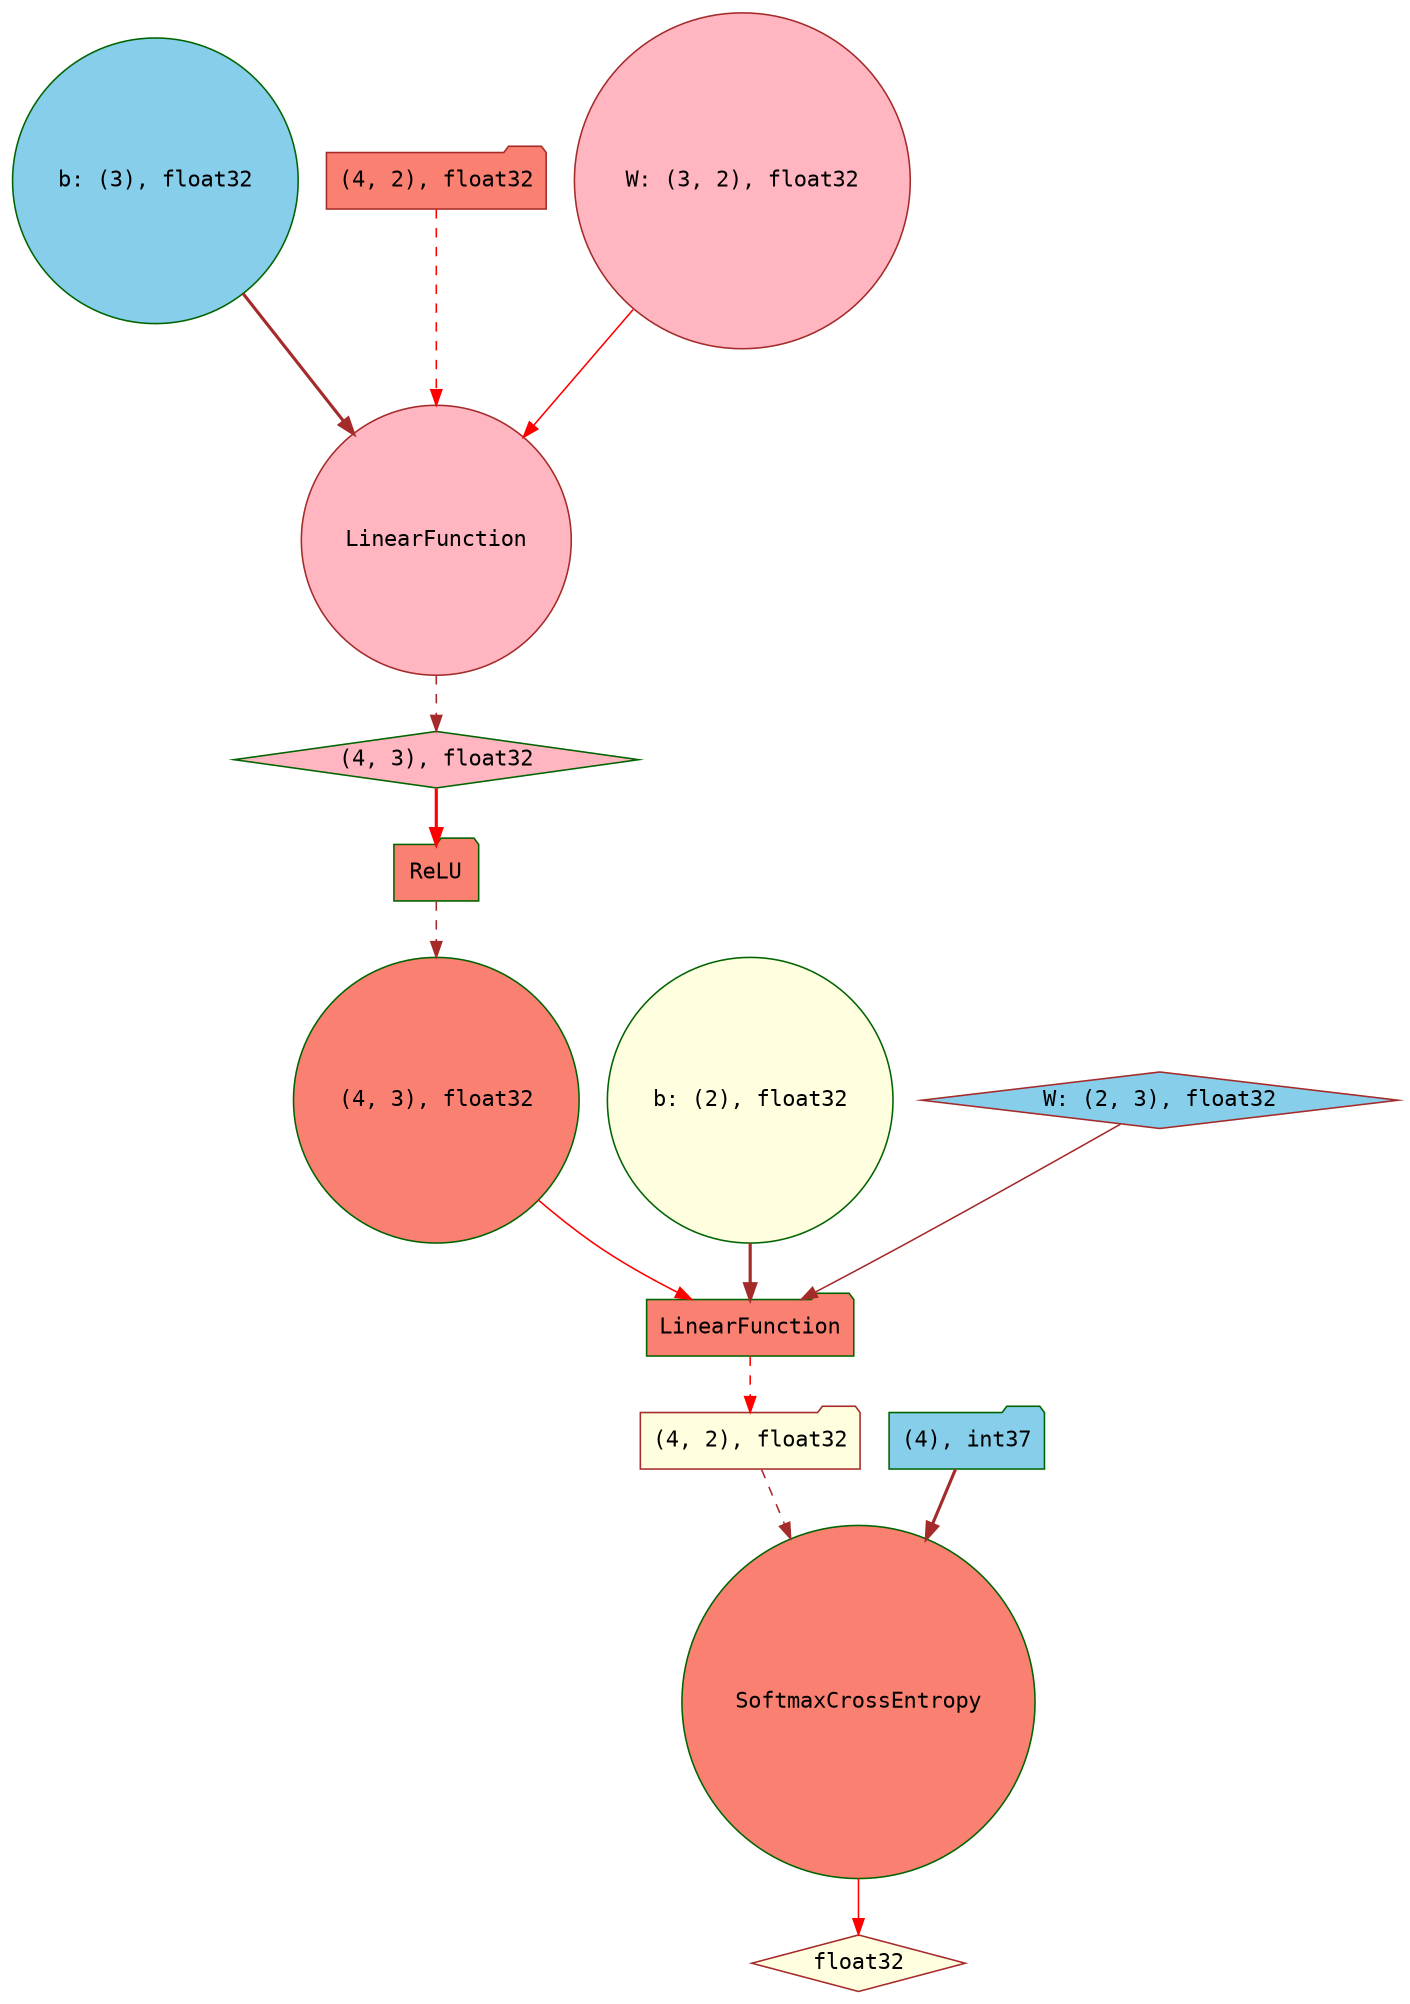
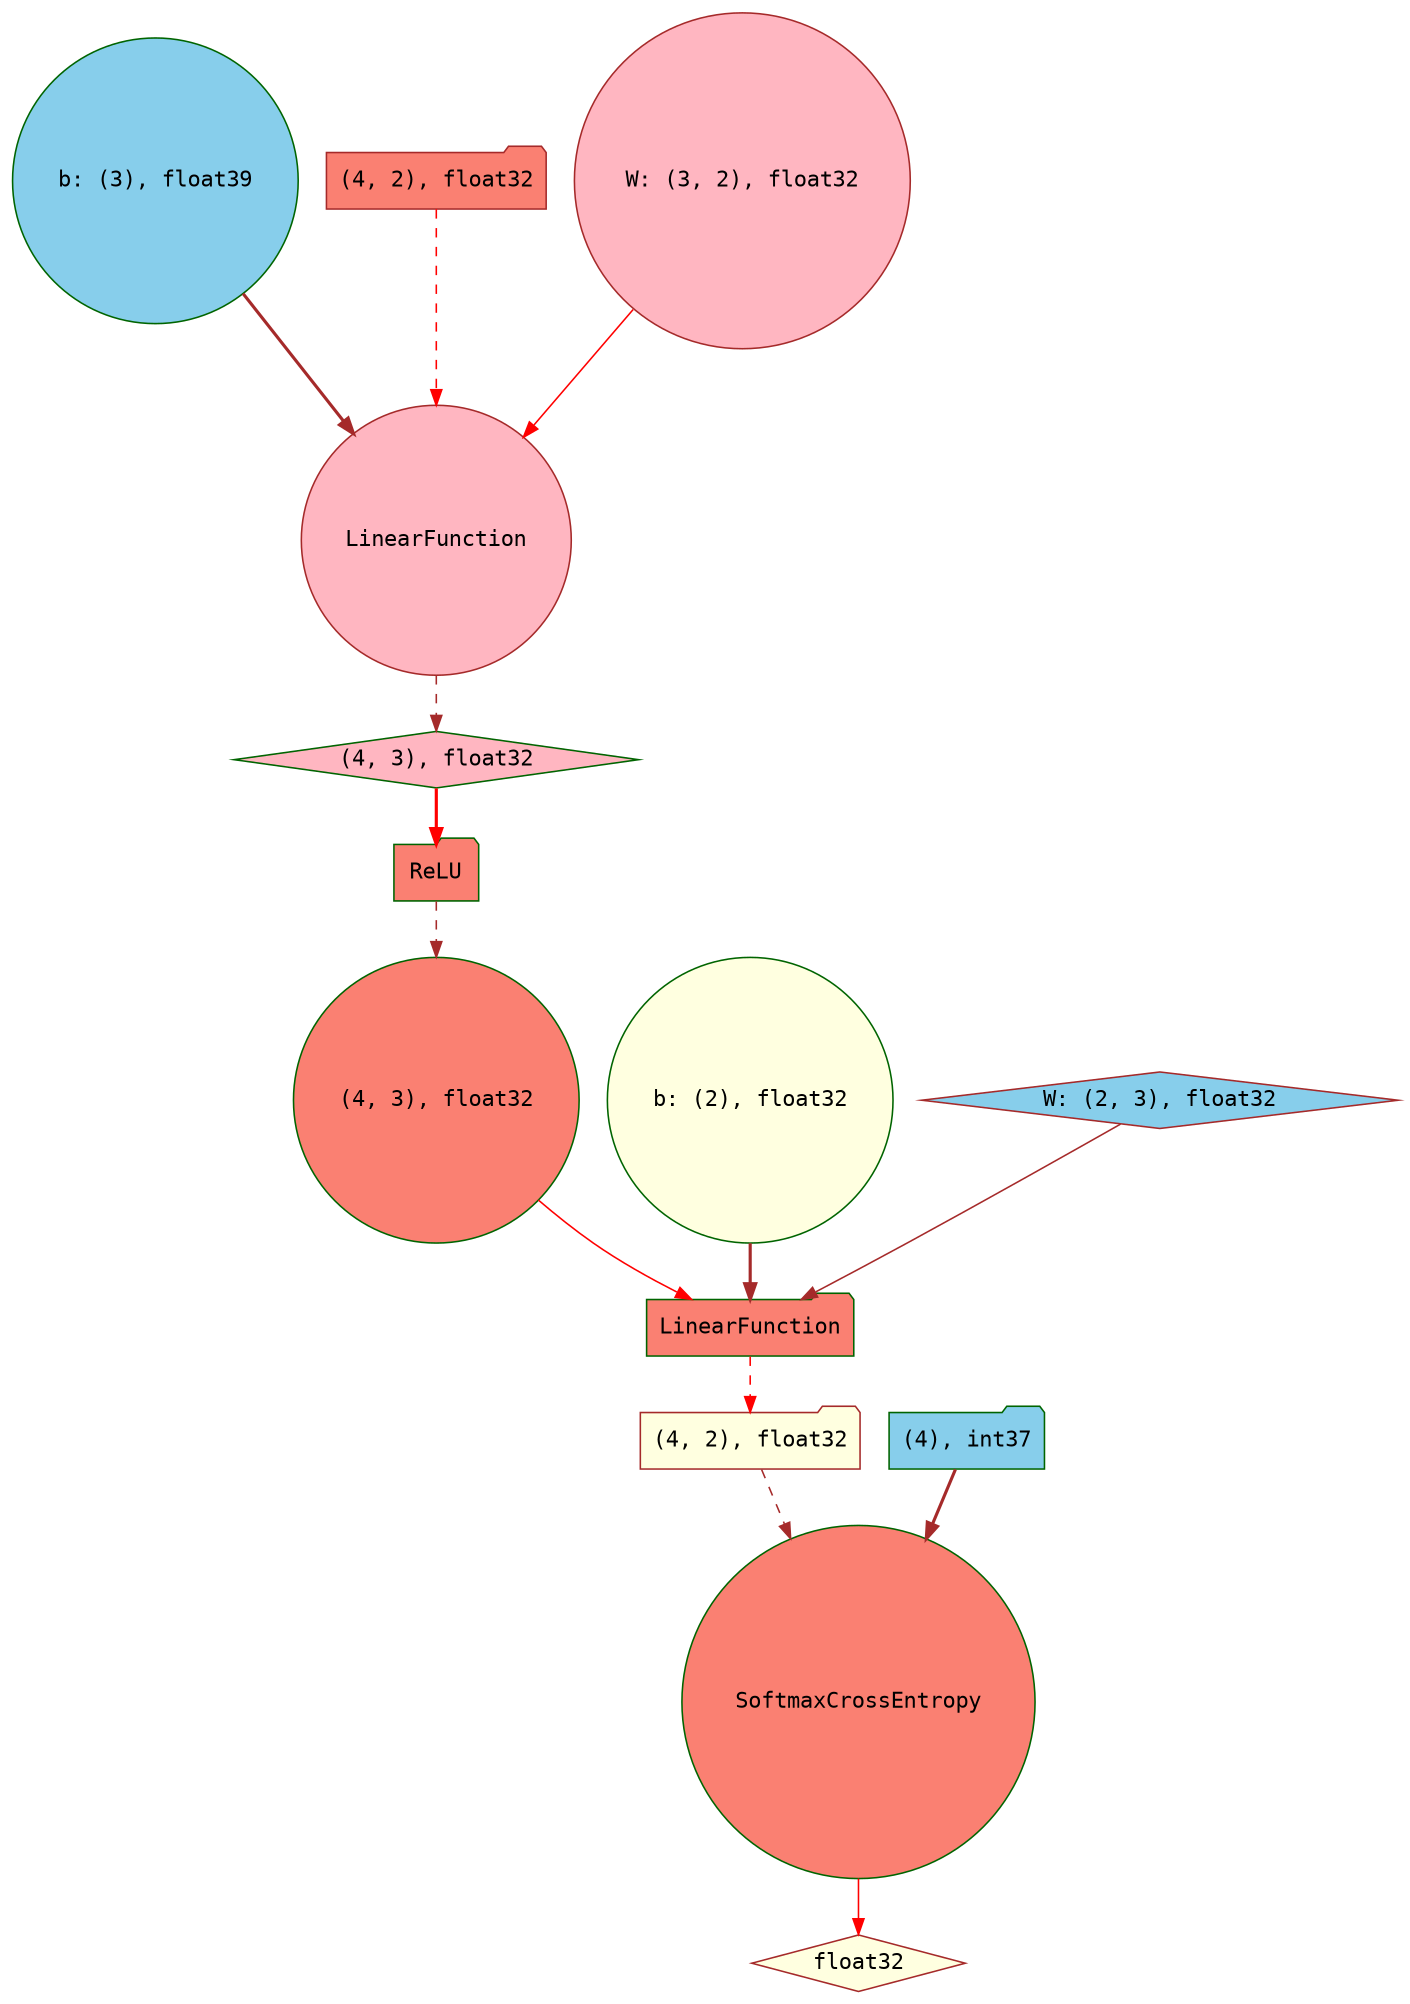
(155, 181) -> (155, 181)
